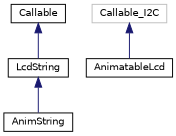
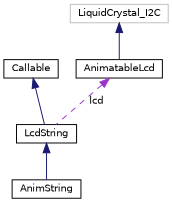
(129, 14) -> (119, 14)
none -> (79, 105)
